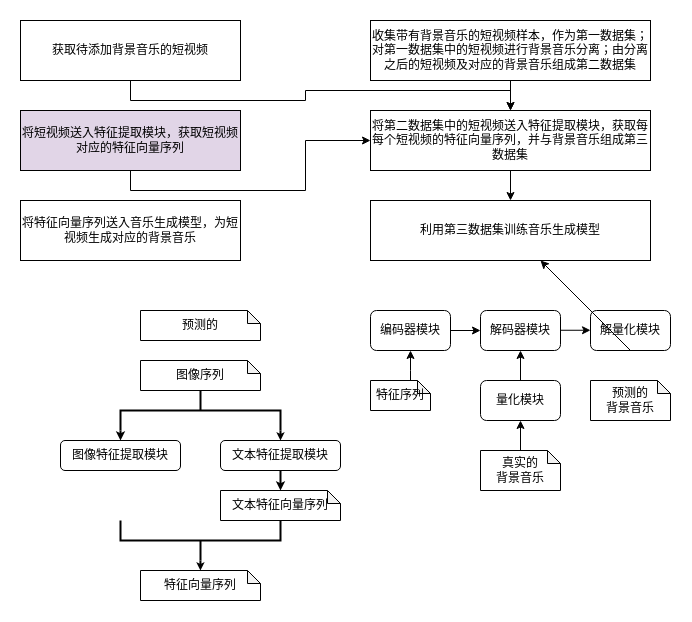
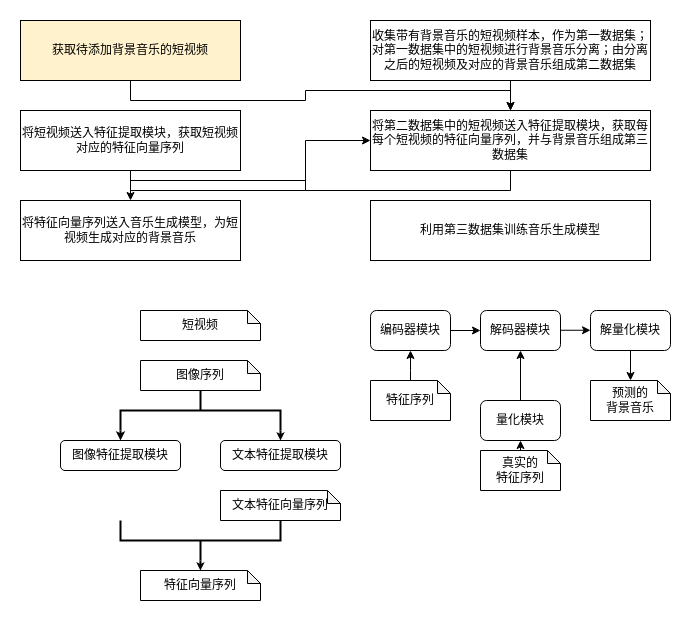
(131, 51) -> (131, 51)
(131, 141) -> (131, 141)
(511, 191) -> (411, 191)
(588, 308) -> (631, 362)
(201, 326) -> (201, 326)
(401, 396) -> (411, 401)
(521, 401) -> (521, 421)
(521, 471) -> (521, 471)
(281, 478) -> none
